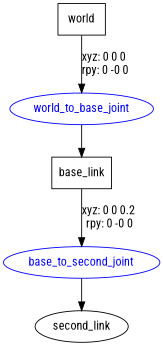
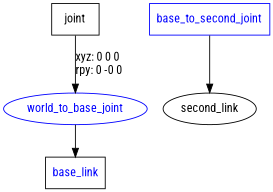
(82, 19) -> (75, 19)
(82, 173) -> (75, 173)
(82, 213) -> none
(82, 262) -> (210, 19)
